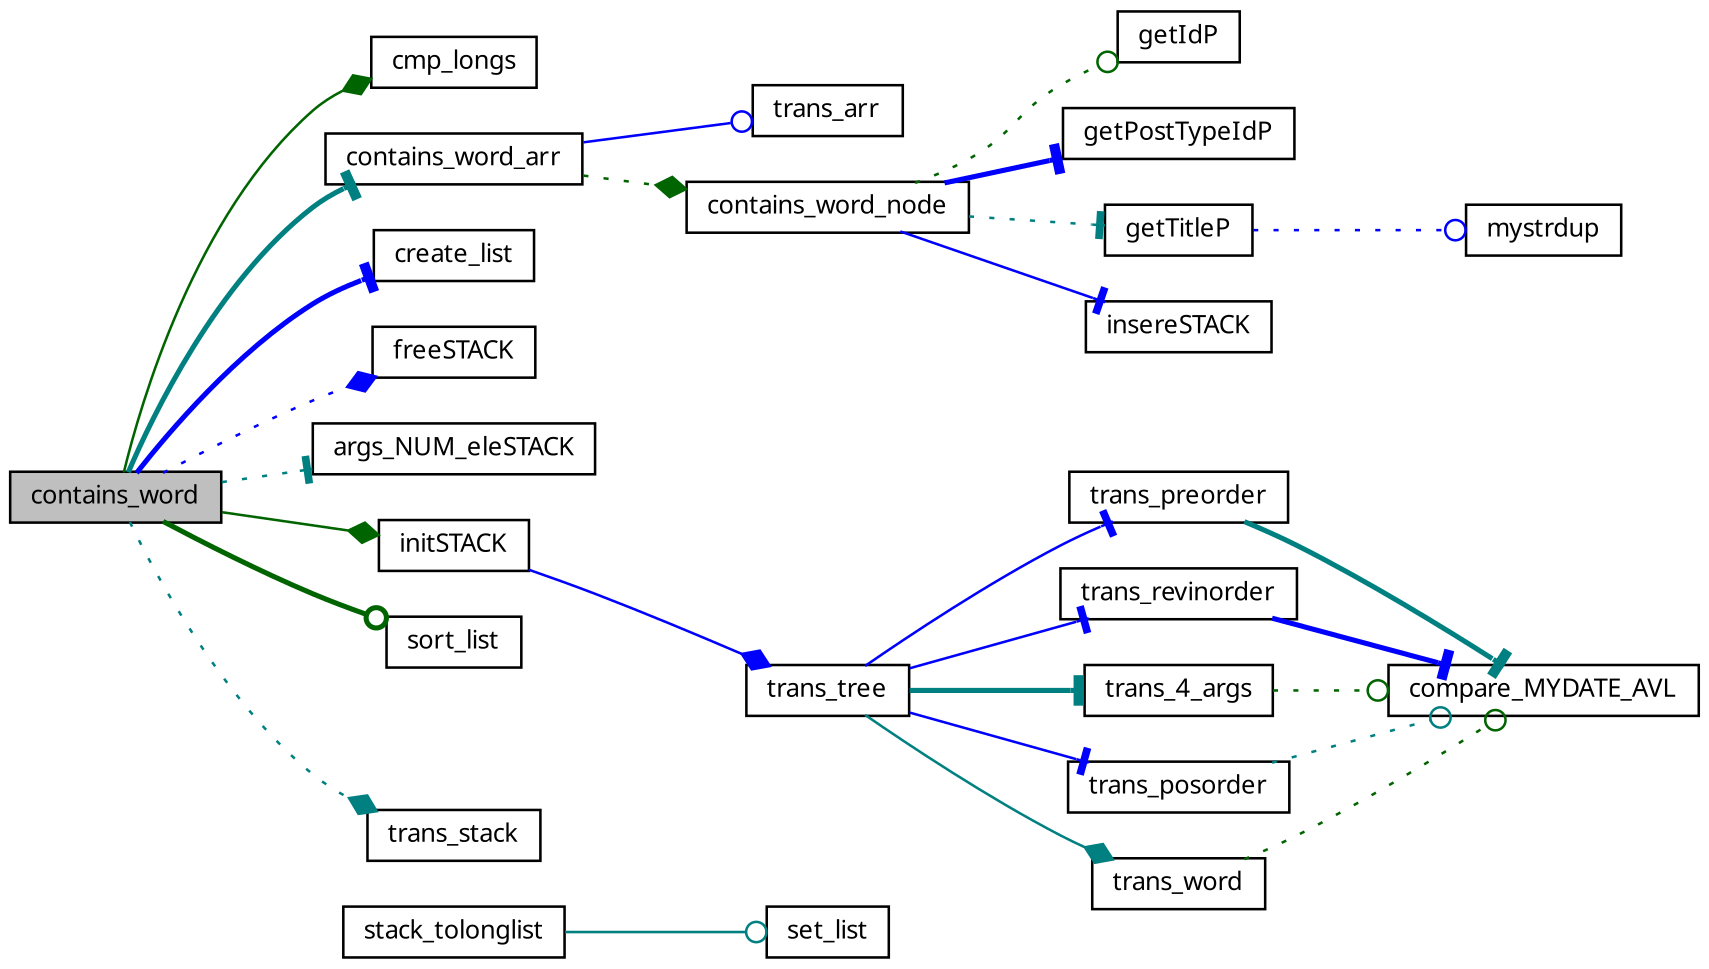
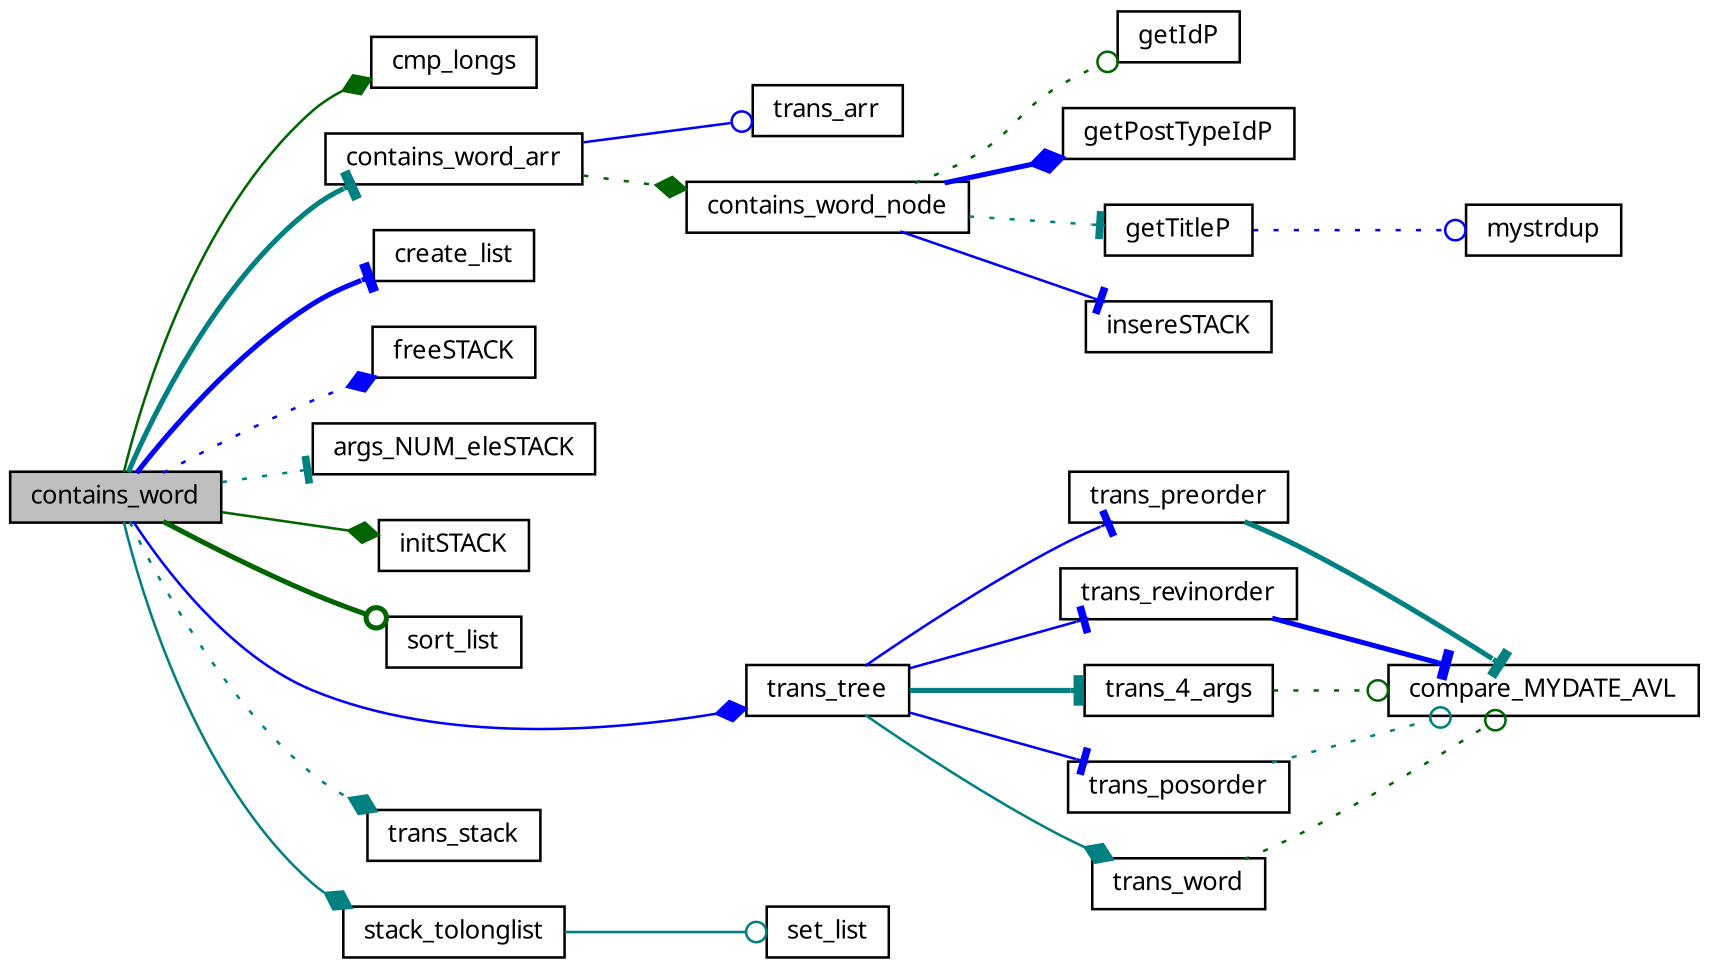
(997, 172) -> (997, 172)
(636, 610) -> (388, 713)
none -> (196, 723)
